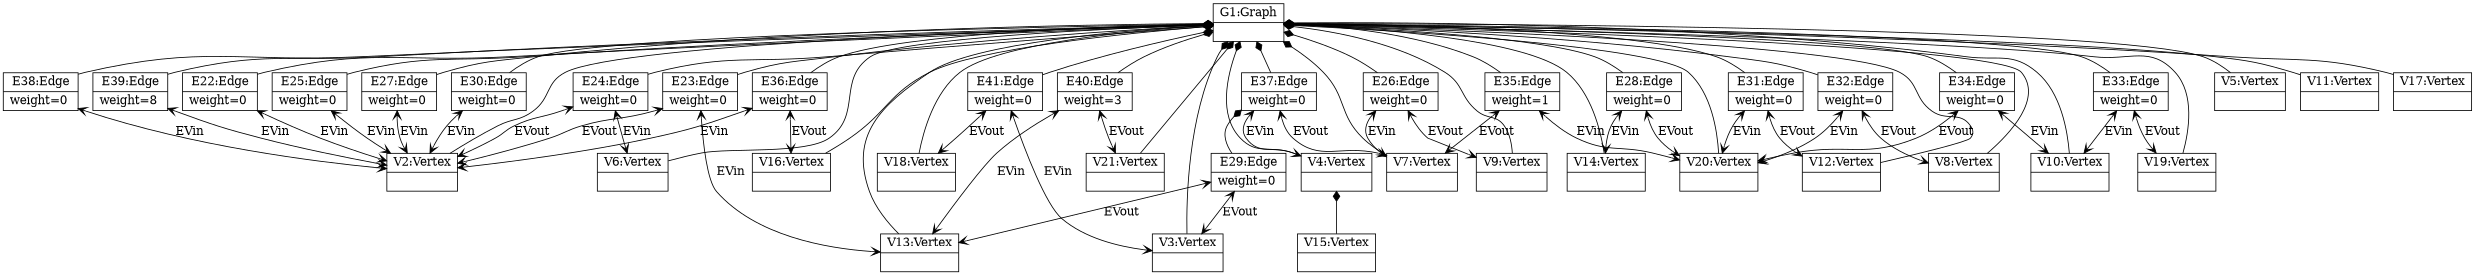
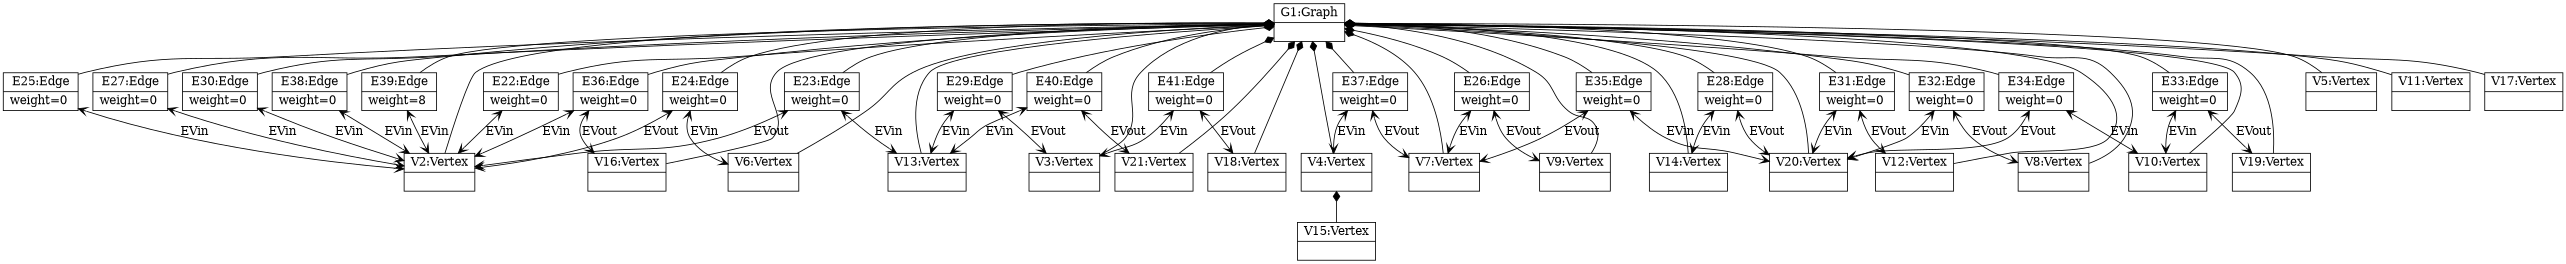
(1095, 101) -> (1064, 101)
(1522, 101) -> (1614, 101)
(1225, 134) -> (1118, 49)
(1122, 213) -> (956, 132)
